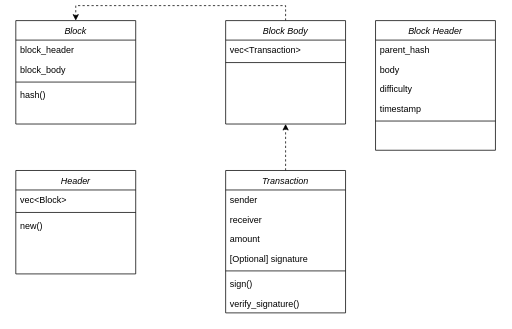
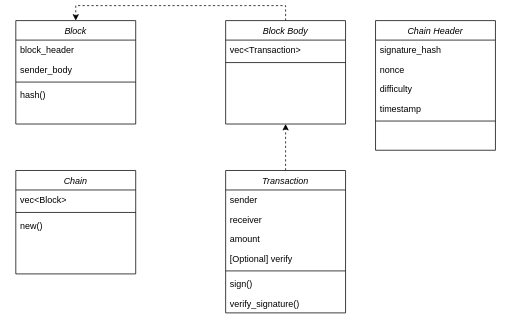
(435, 31) -> (435, 31)
(407, 50) -> (414, 50)
(44, 70) -> (47, 70)
(390, 70) -> (392, 70)
(75, 181) -> (75, 181)
(275, 259) -> (268, 259)
